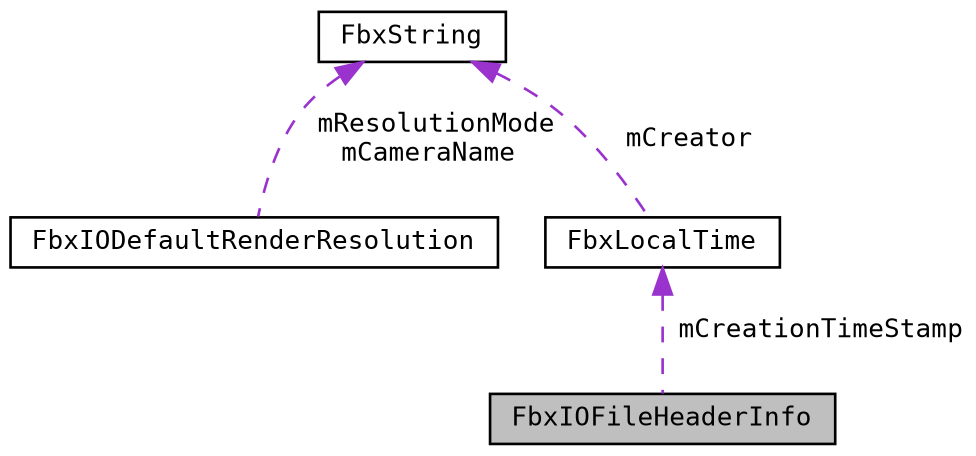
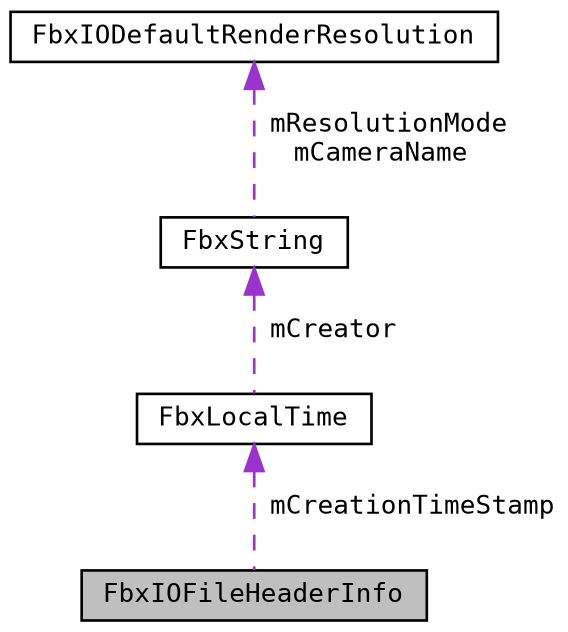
(284, 138) -> (254, 153)
